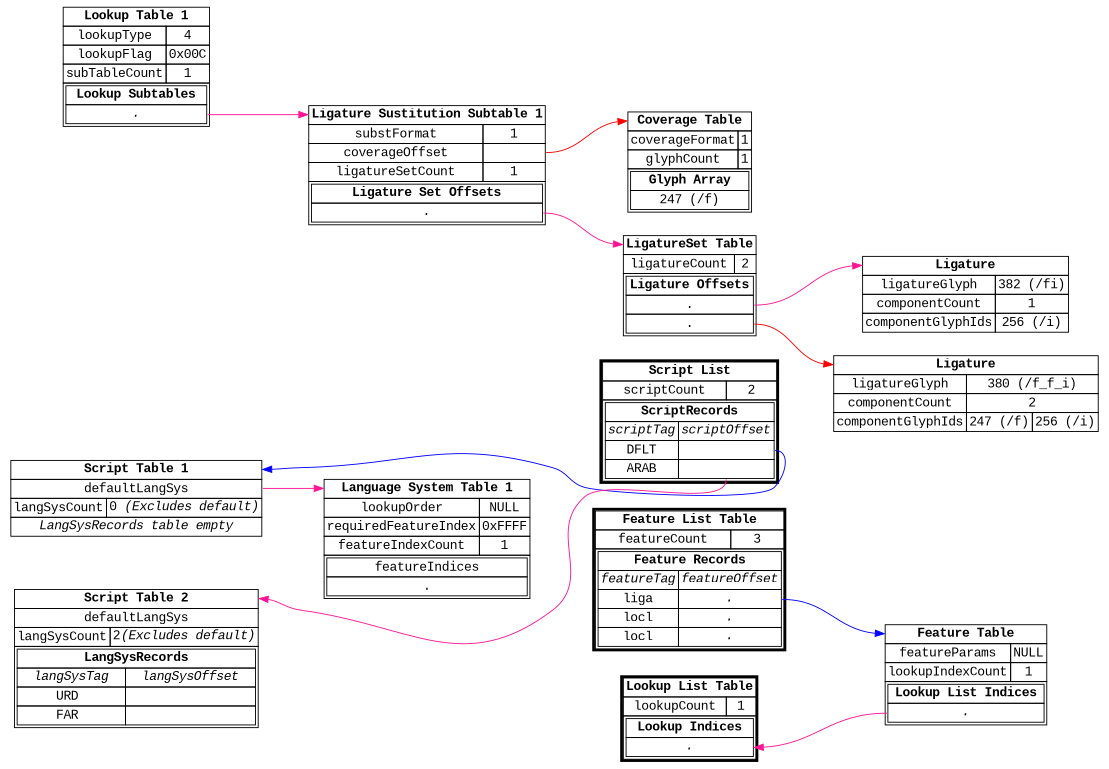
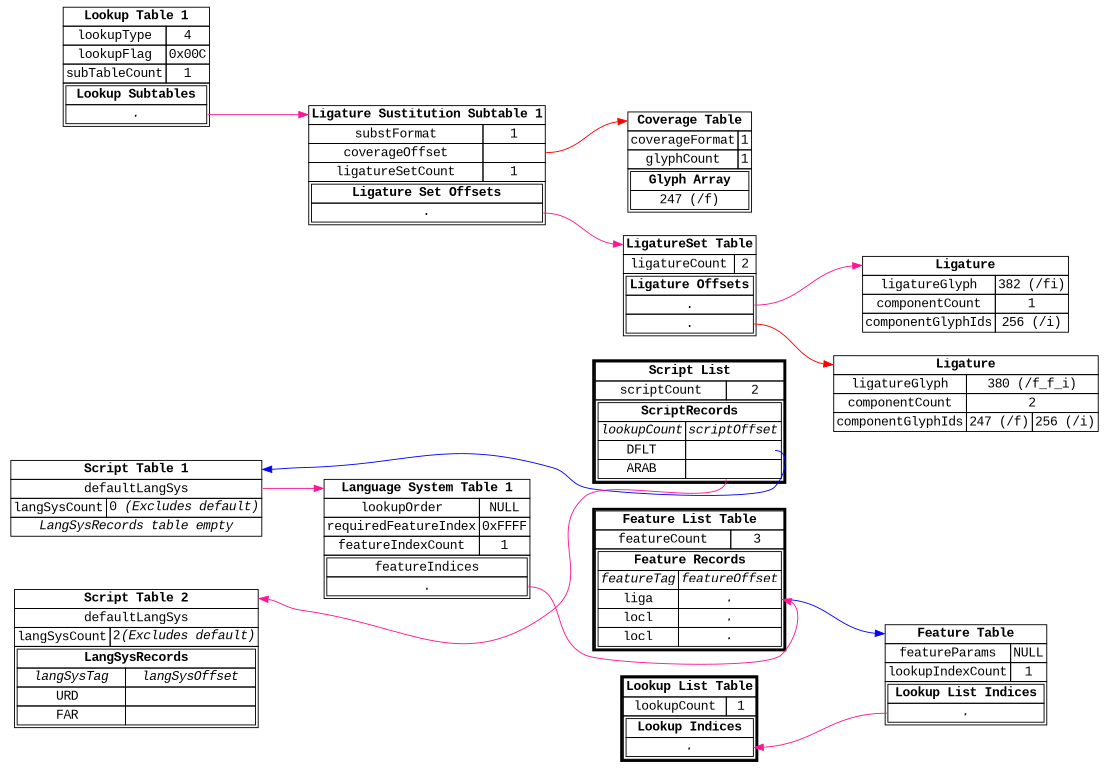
(642, 430) -> (642, 430)
none -> (666, 664)
